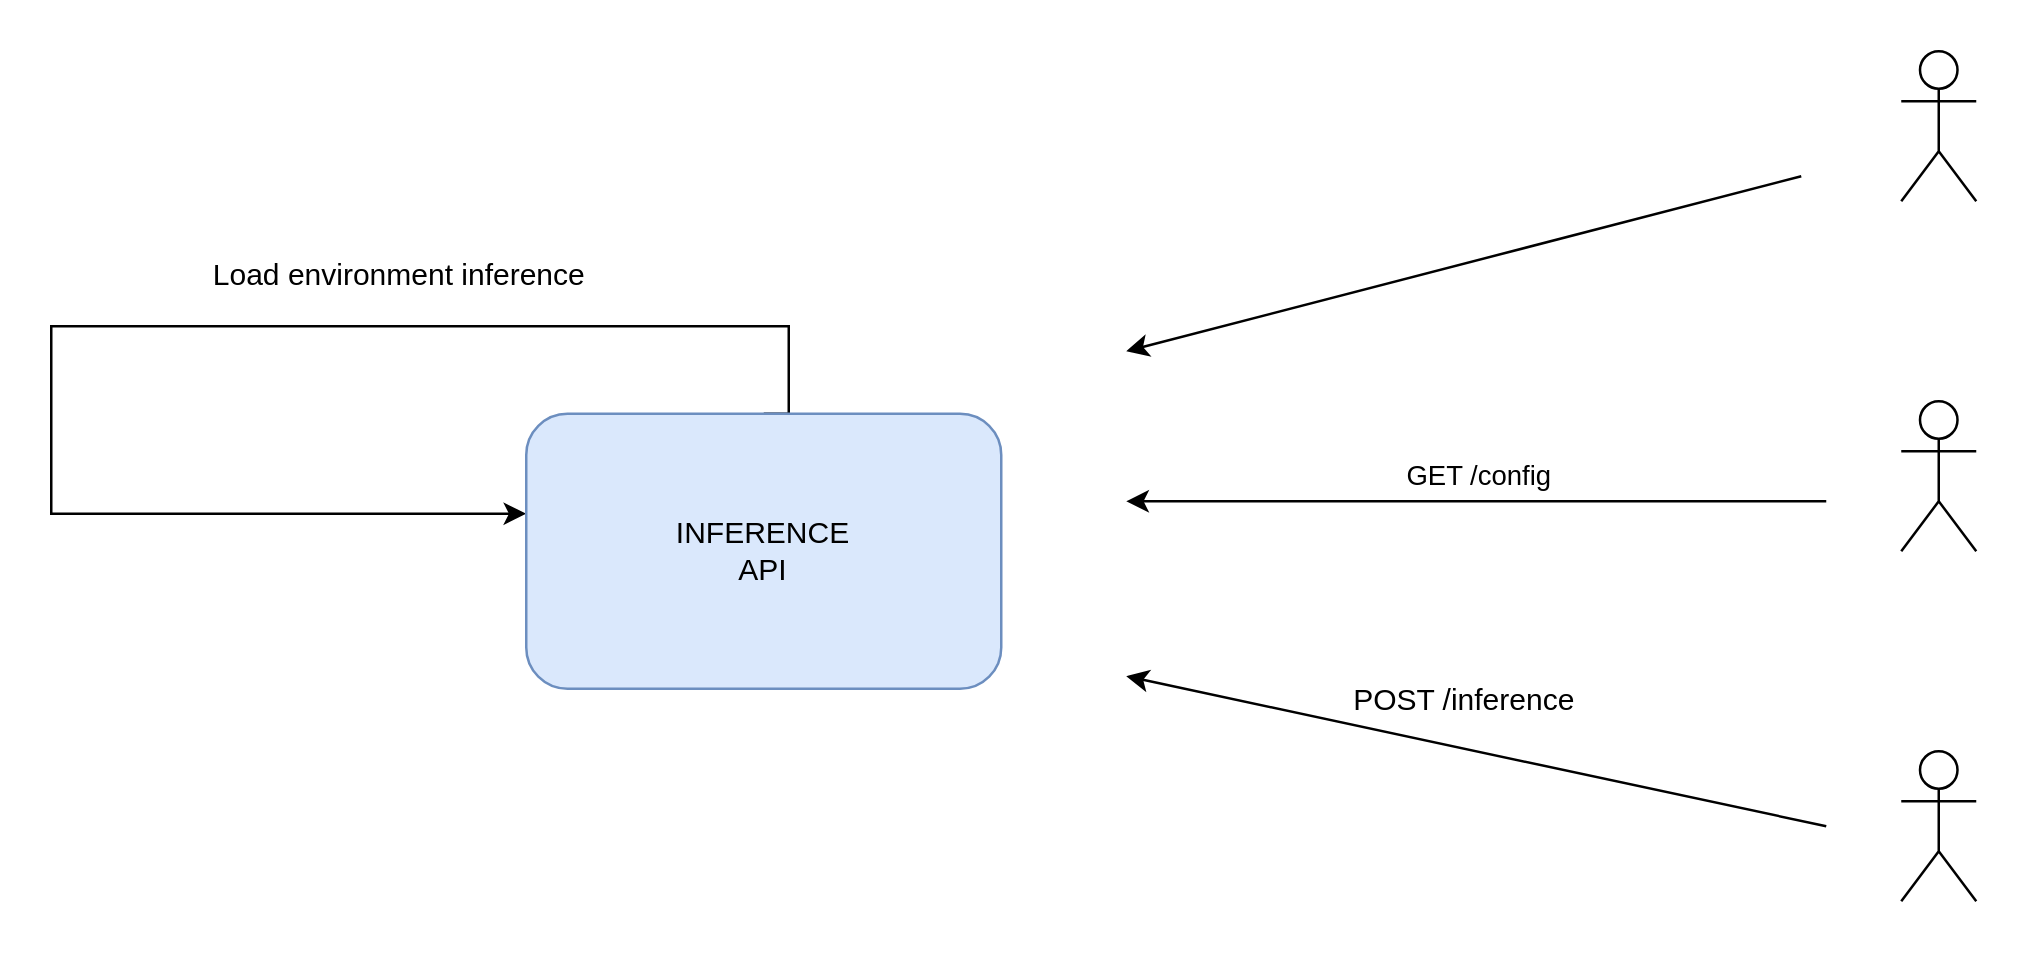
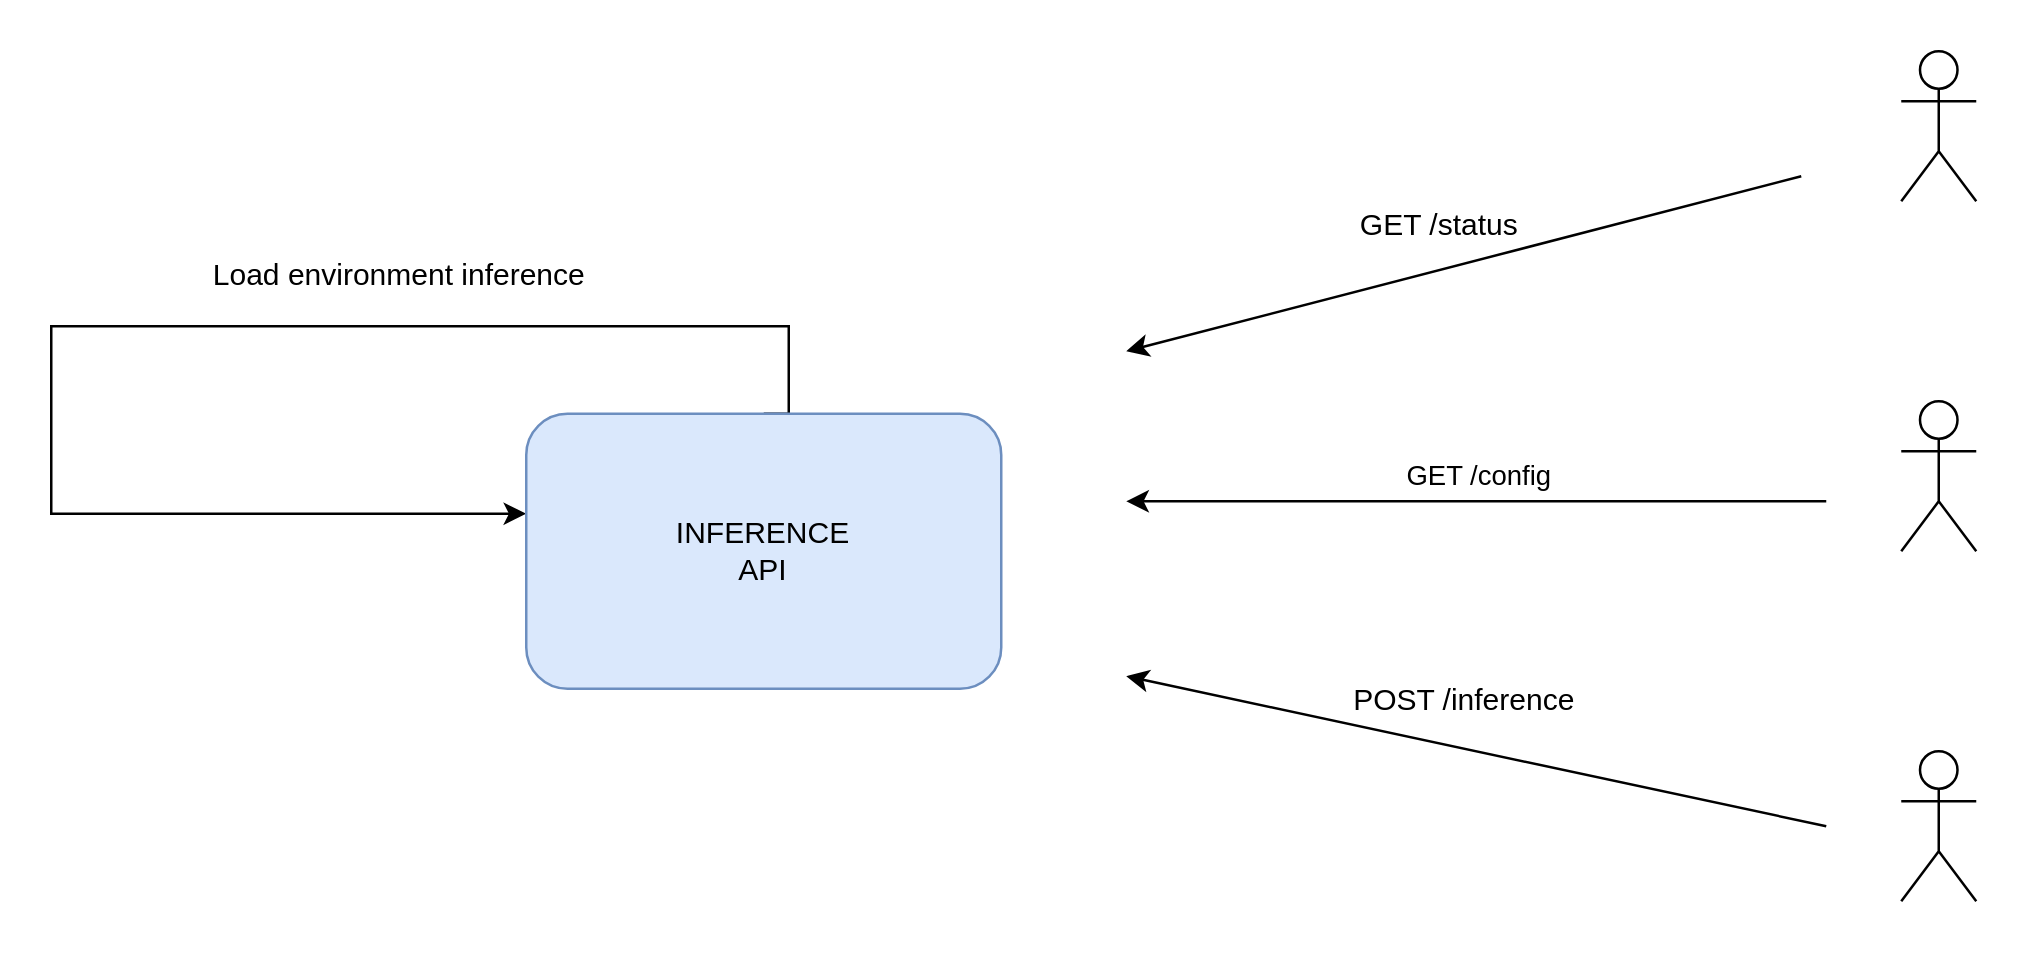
none -> (1439, 226)
